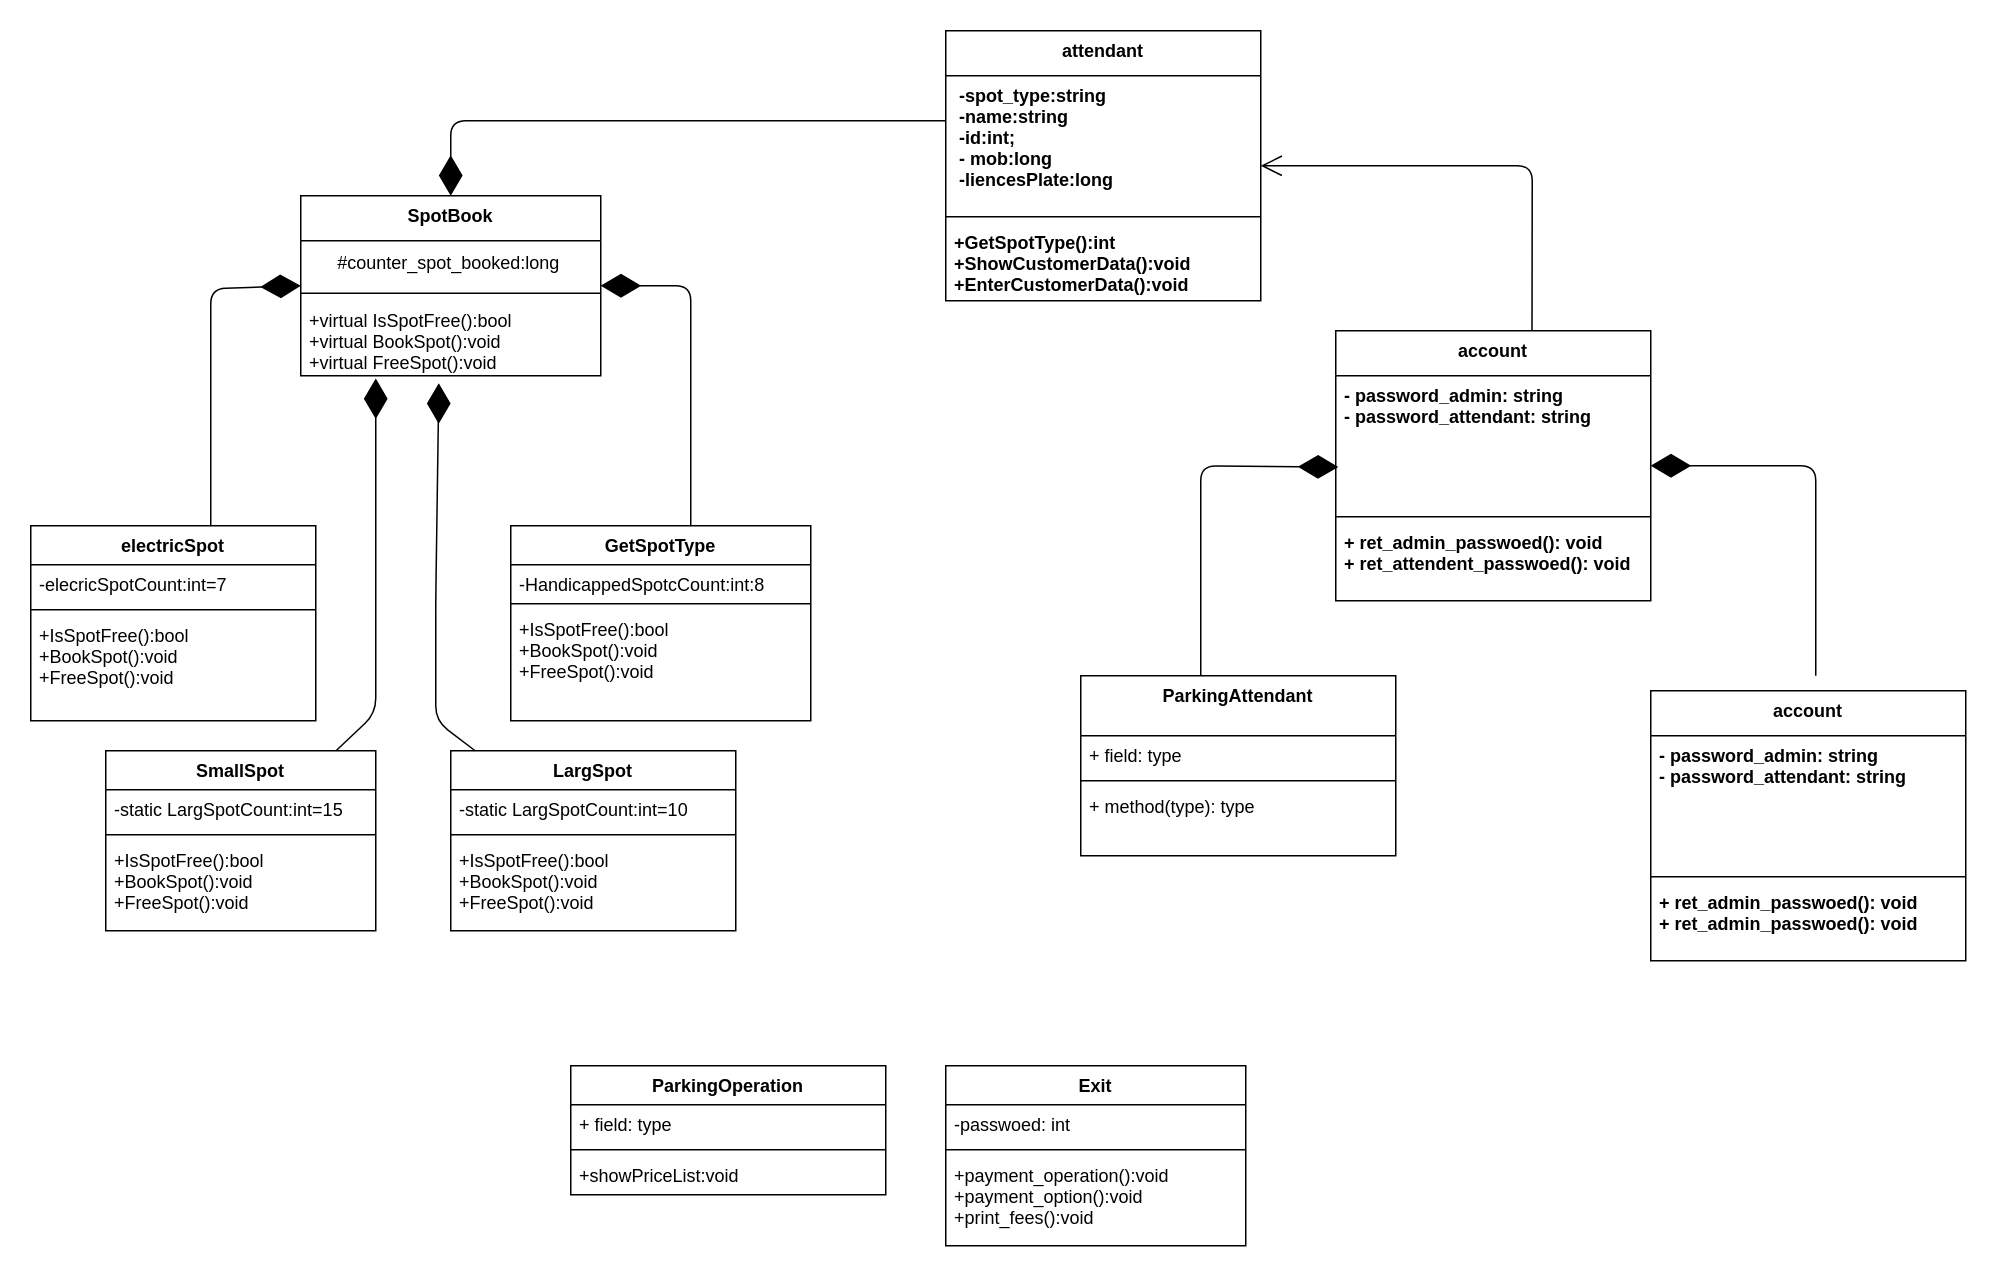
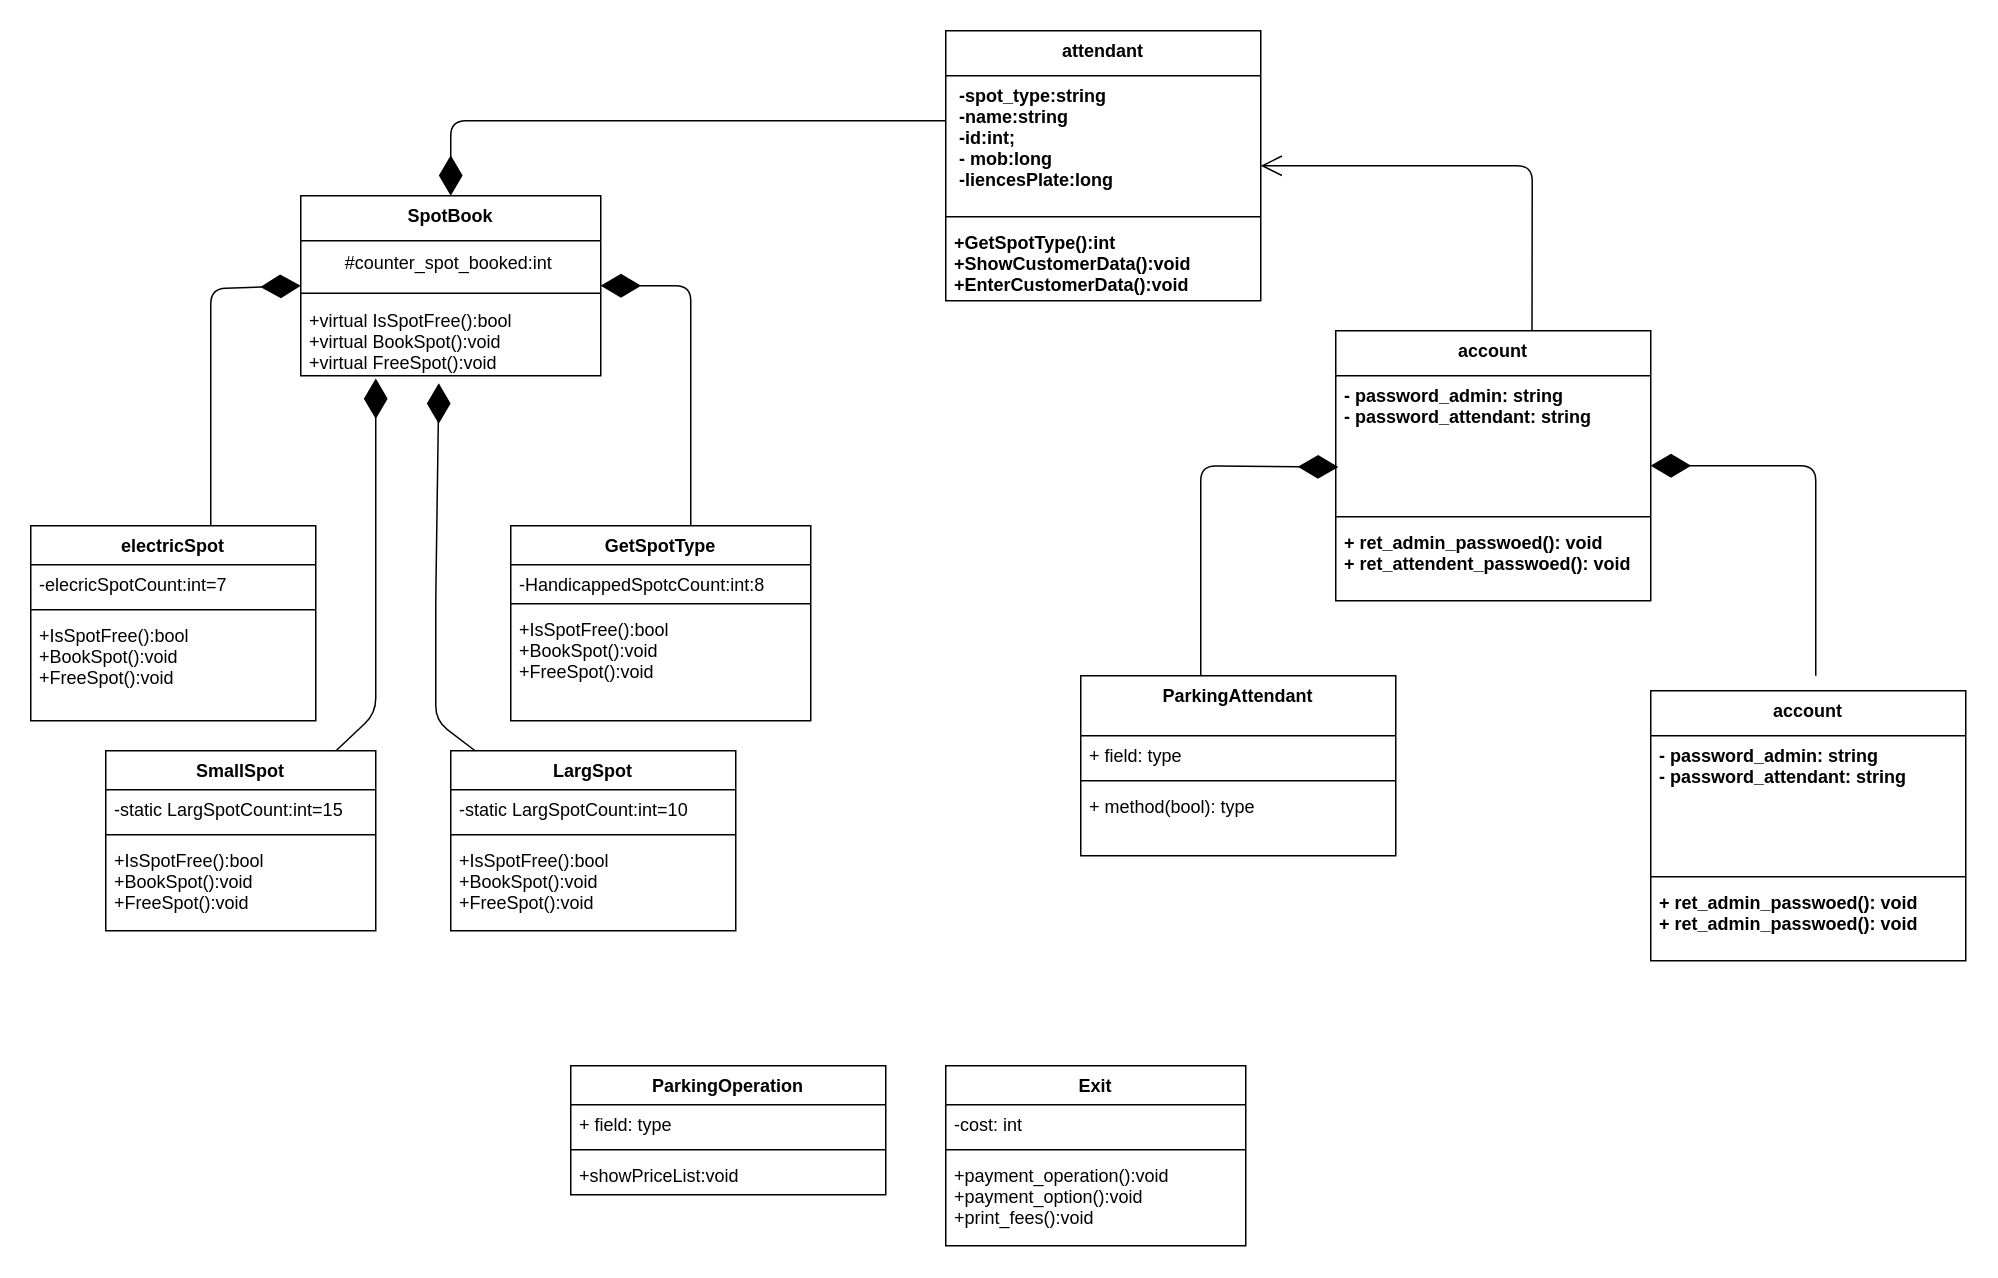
(452, 263) -> (452, 263)
(1183, 807) -> (1180, 807)
(1018, 1125) -> (997, 1125)
